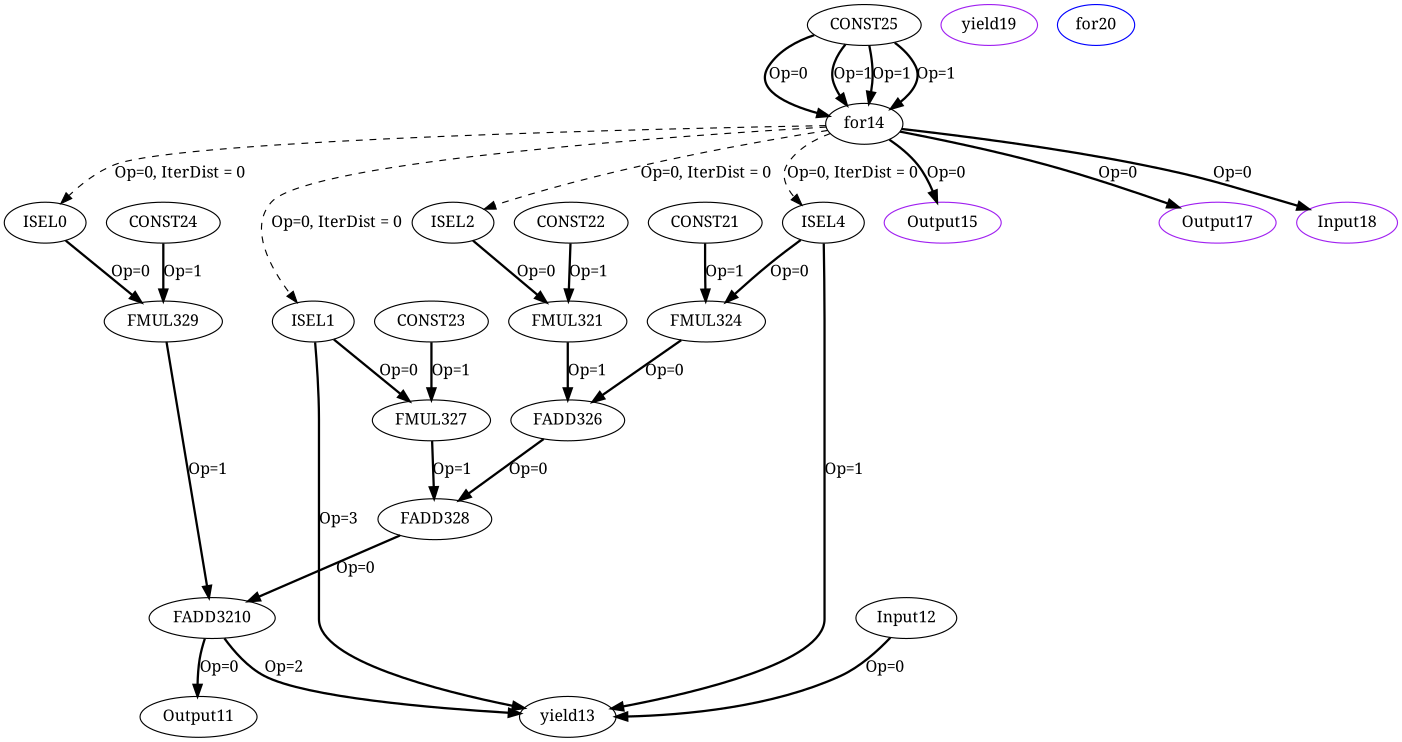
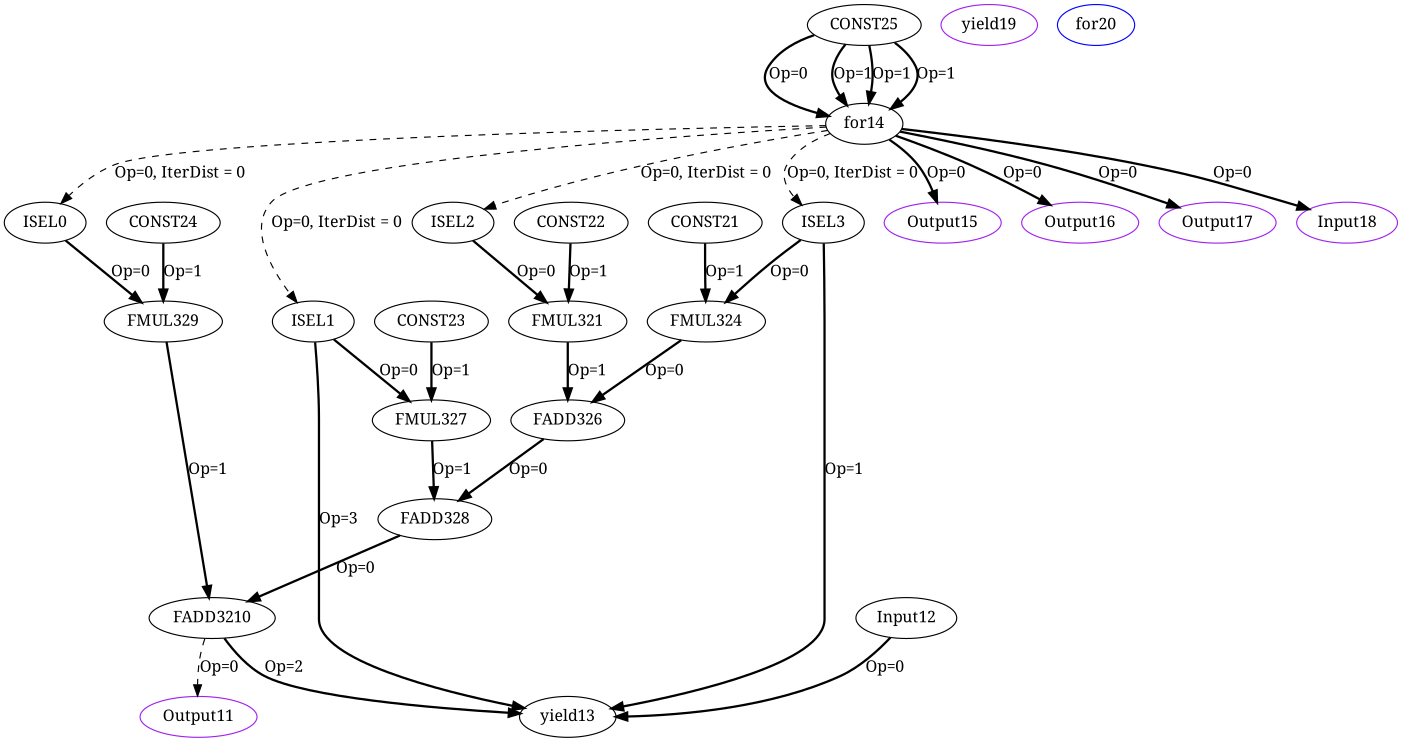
(823, 223) -> (823, 223)
none -> (1080, 223)
(199, 661) -> (199, 661)
(199, 717) -> (199, 717)
